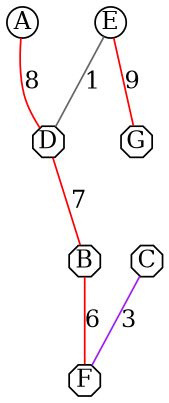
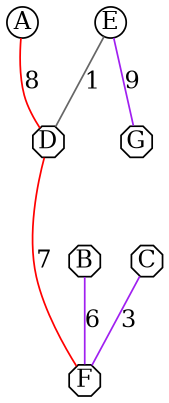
(124, 82) -> (124, 82)
(67, 201) -> (35, 266)
(85, 321) -> (85, 321)
